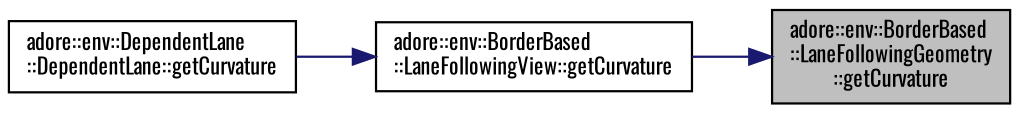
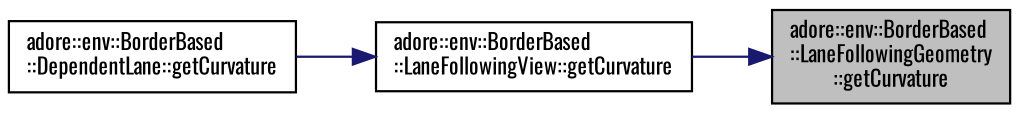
(152, 57) -> (152, 57)
